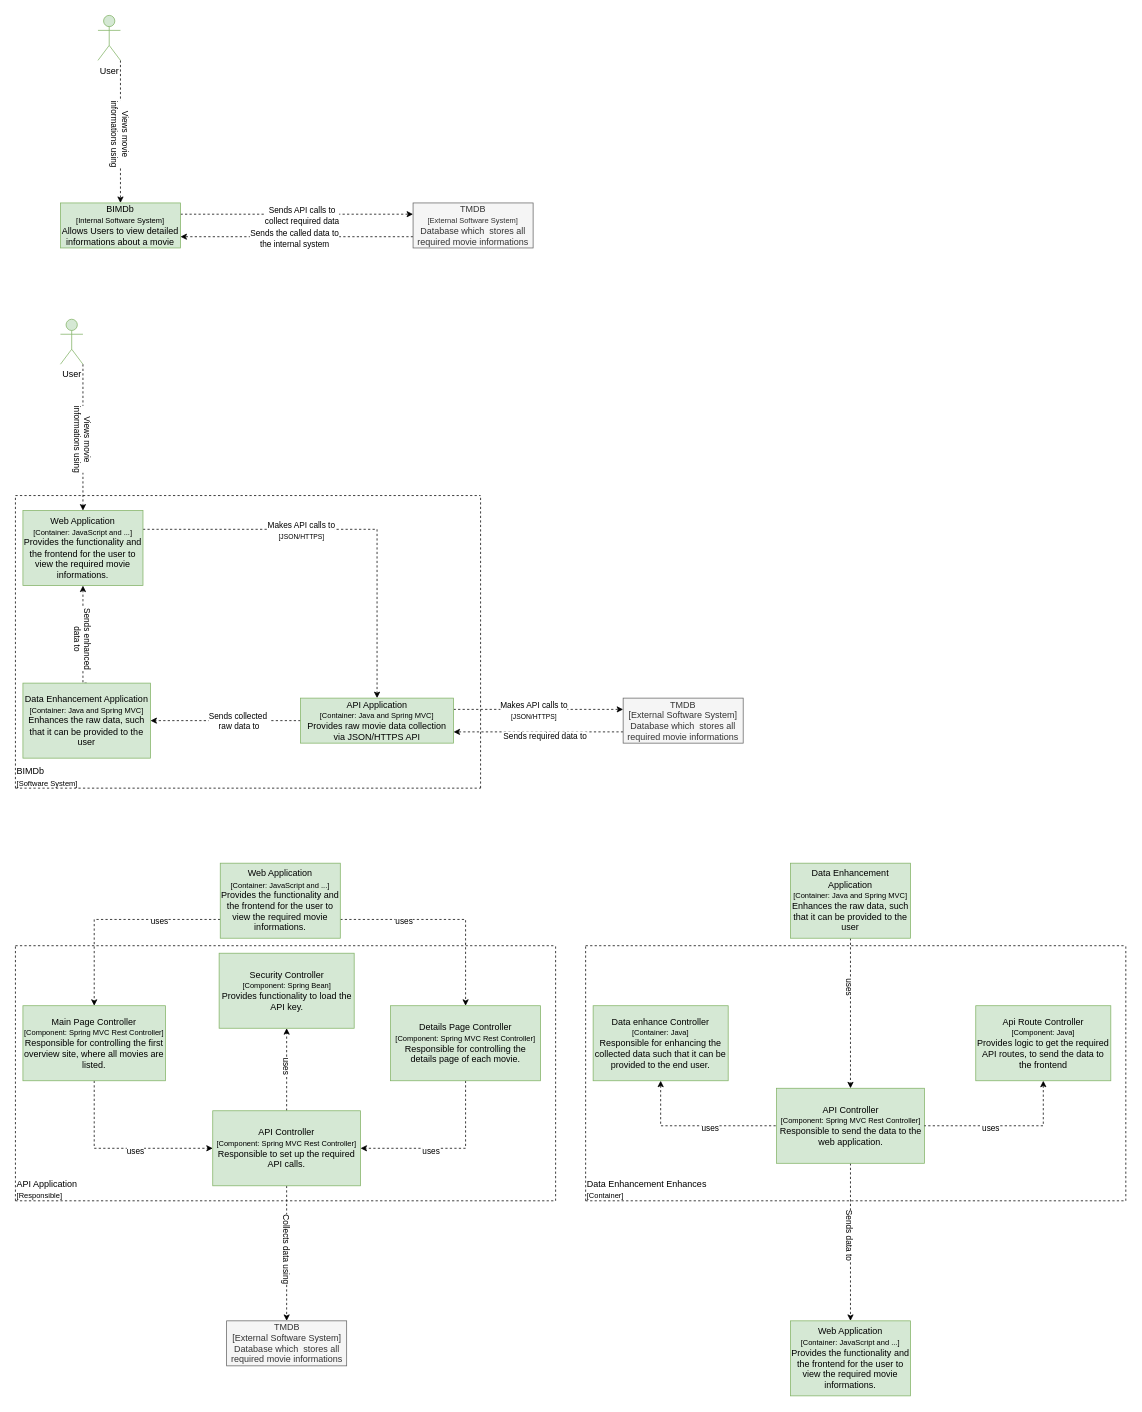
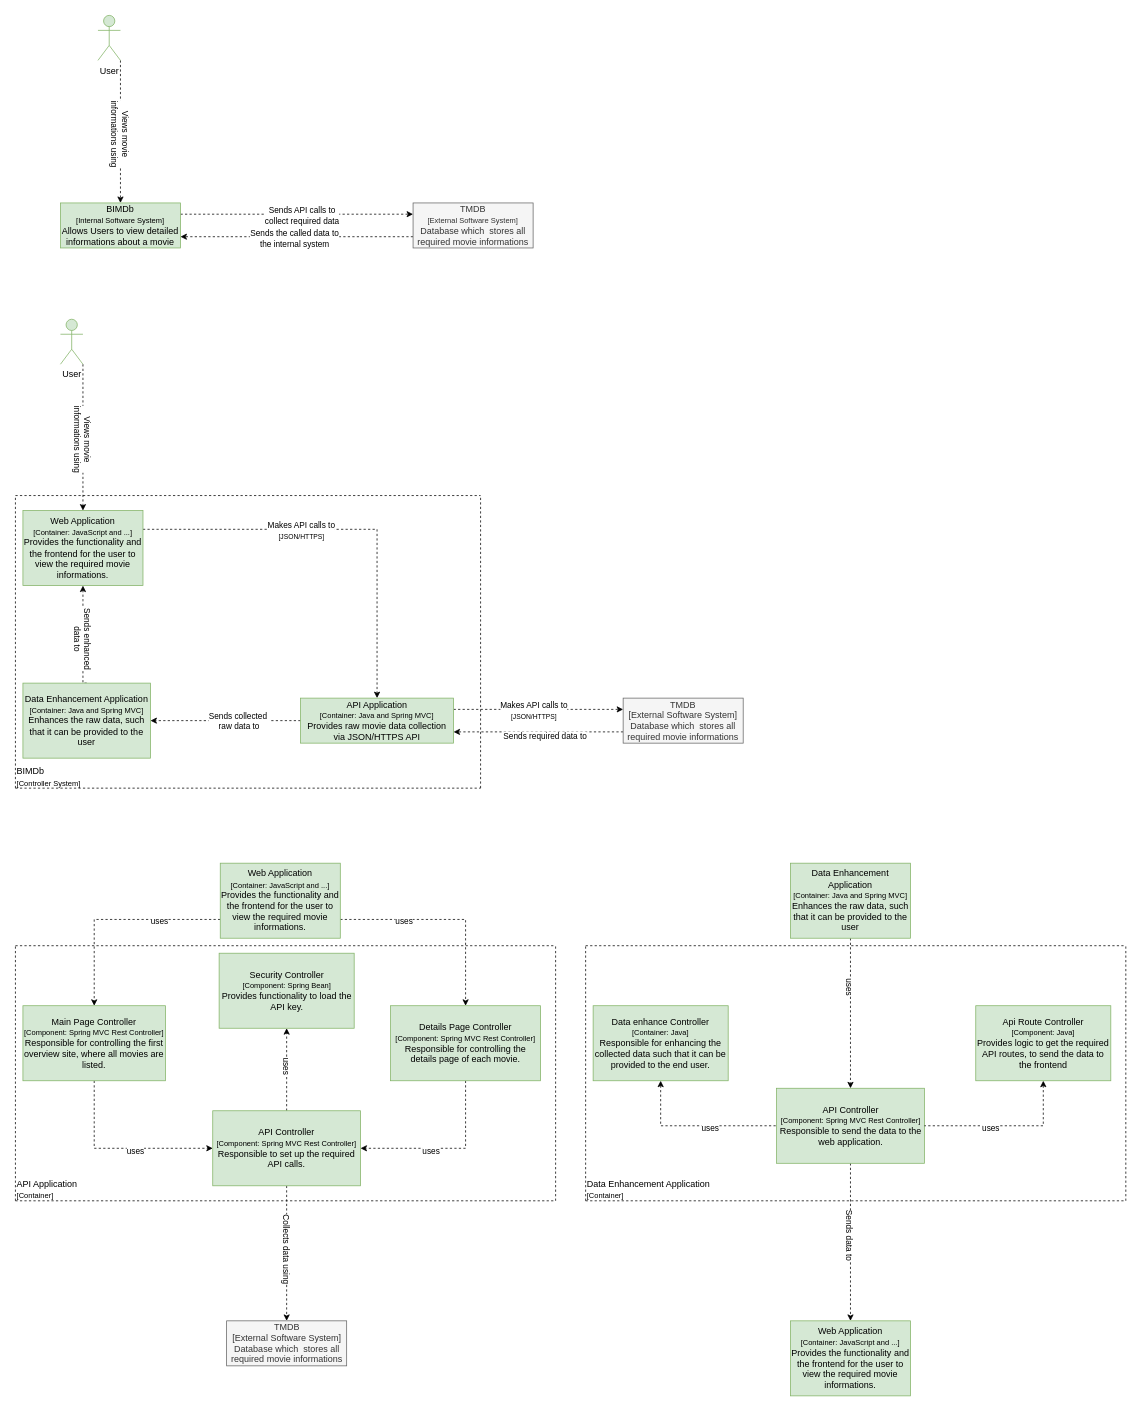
(59, 777) -> (61, 777)
(50, 1189) -> (50, 1189)
(648, 1189) -> (650, 1189)
